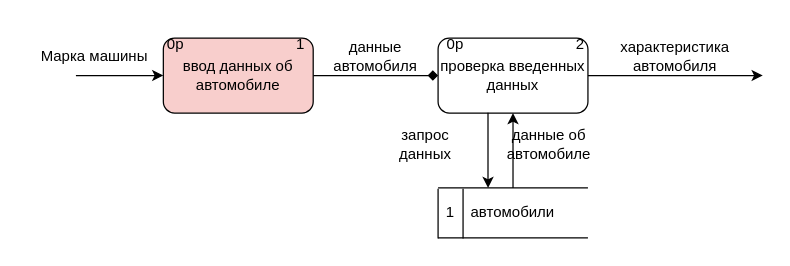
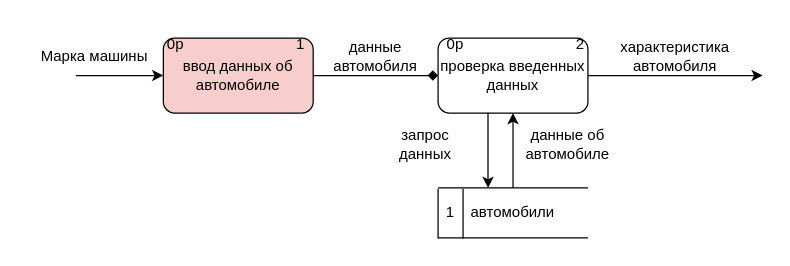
(549, 144) -> (568, 144)
